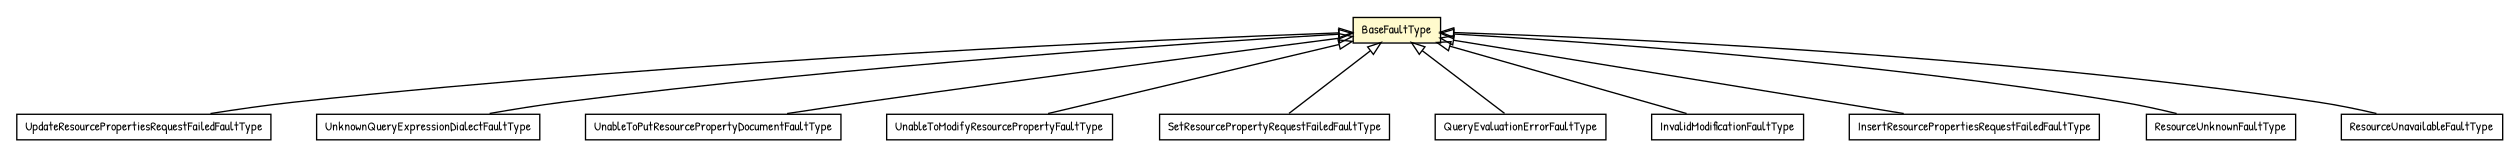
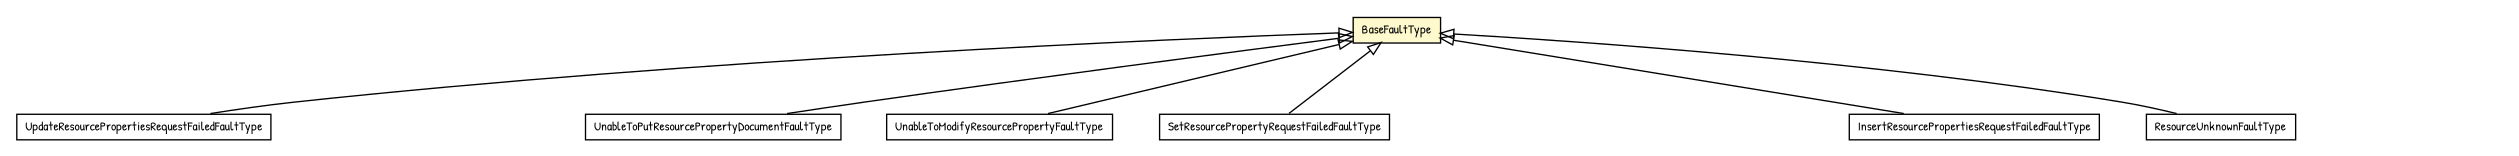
(428, 126) -> none
(1520, 126) -> none
(1727, 126) -> none
(2422, 126) -> none
